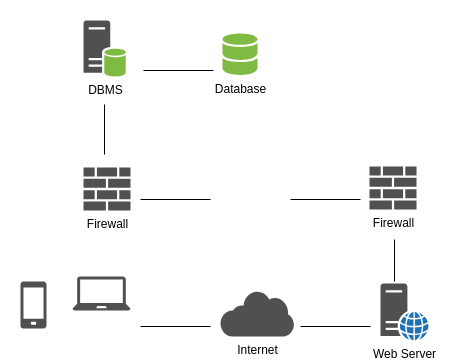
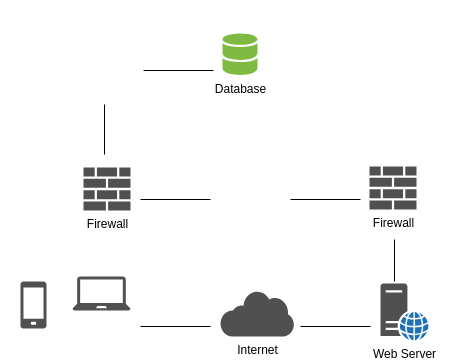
(105, 49) -> none
